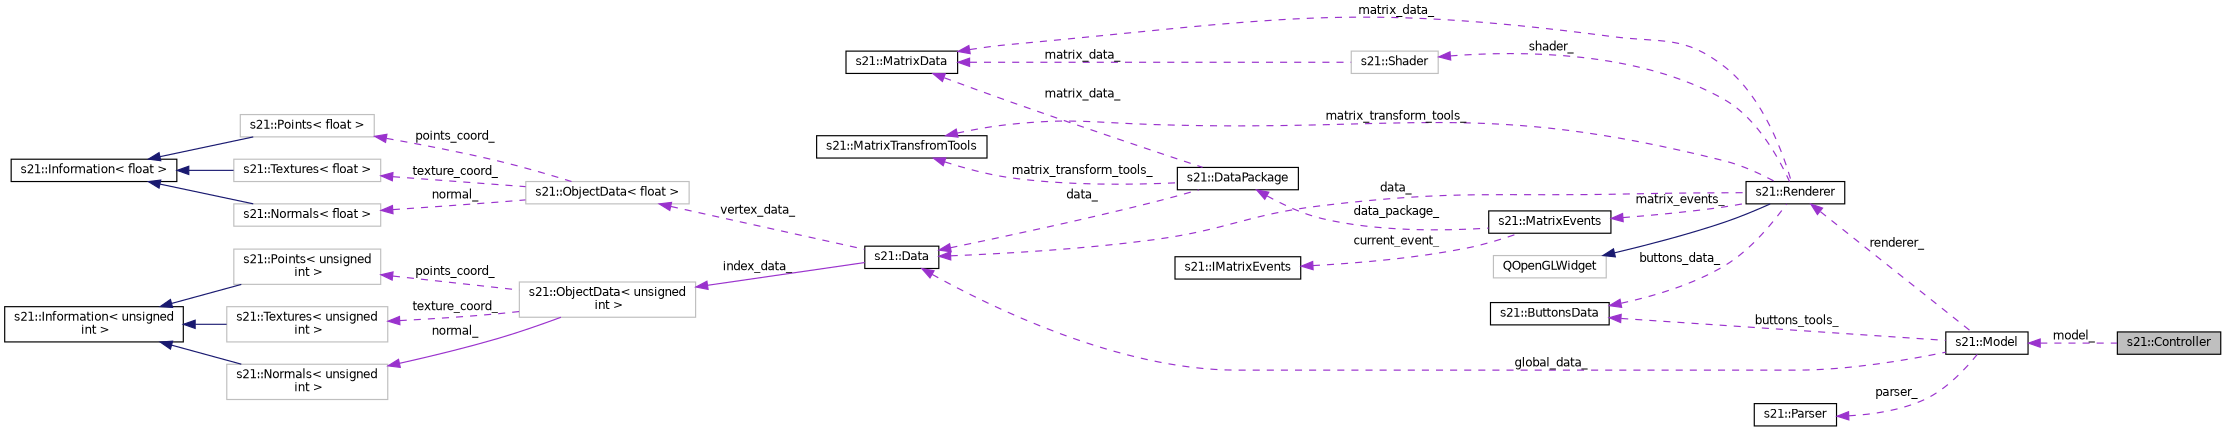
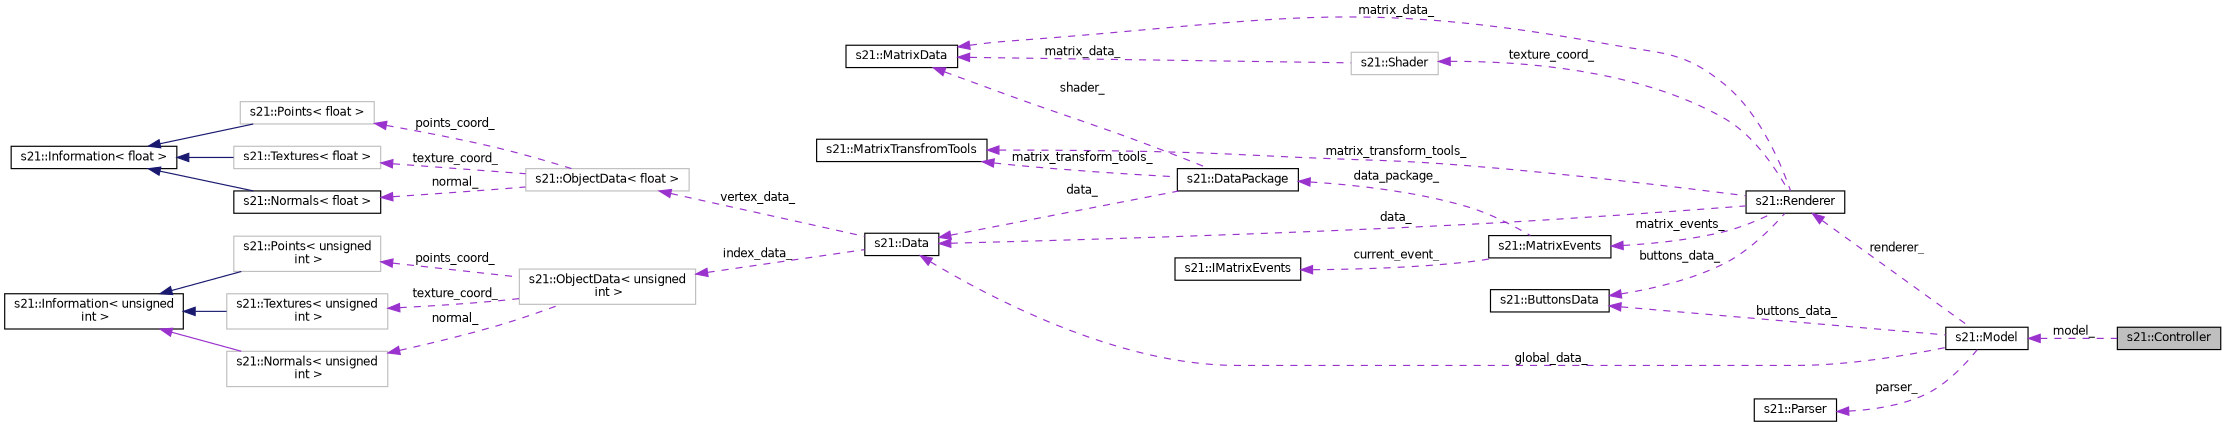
(1550, 48) -> (1550, 56)
(1081, 95) -> (1081, 89)
(307, 215) -> (307, 202)
(1550, 267) -> none
(786, 274) -> (786, 261)
(1795, 321) -> (1795, 312)
(481, 343) -> (481, 330)
(206, 355) -> (206, 342)
